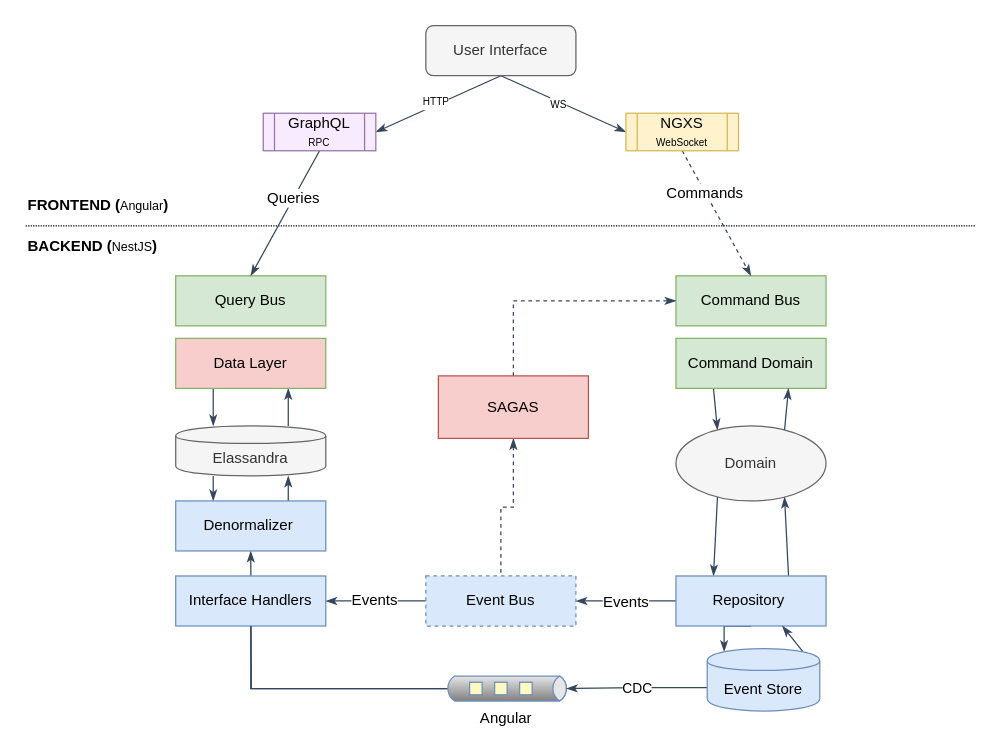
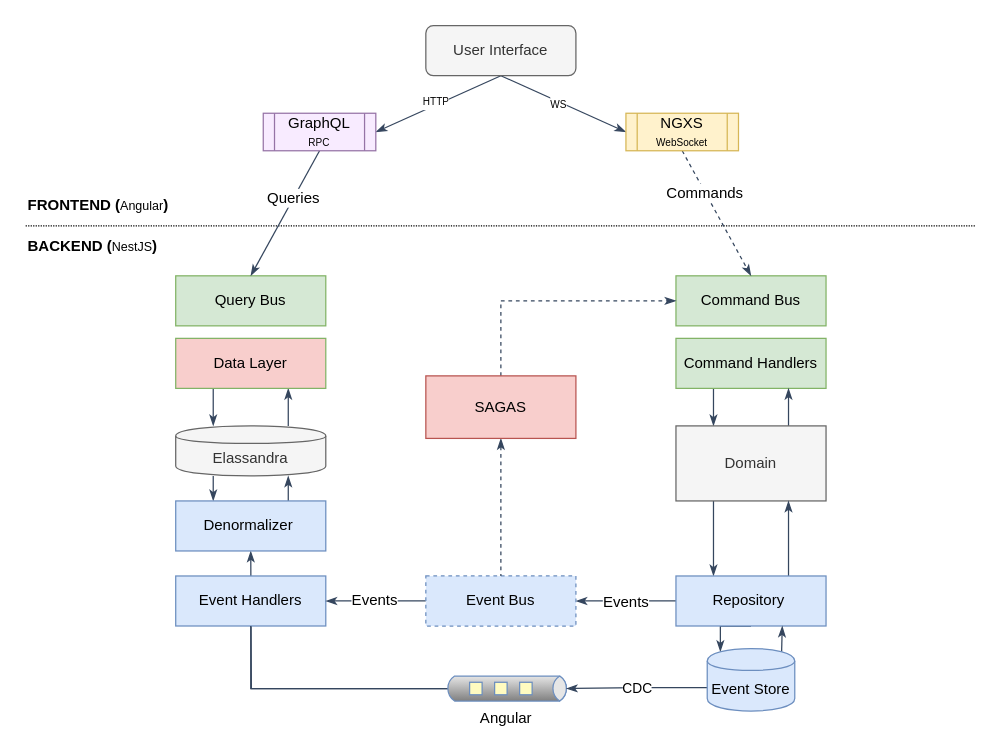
(751, 363) -> (751, 363)
(513, 407) -> (501, 407)
(751, 463) -> (751, 463)
(251, 601) -> (251, 601)
(763, 679) -> (751, 679)
